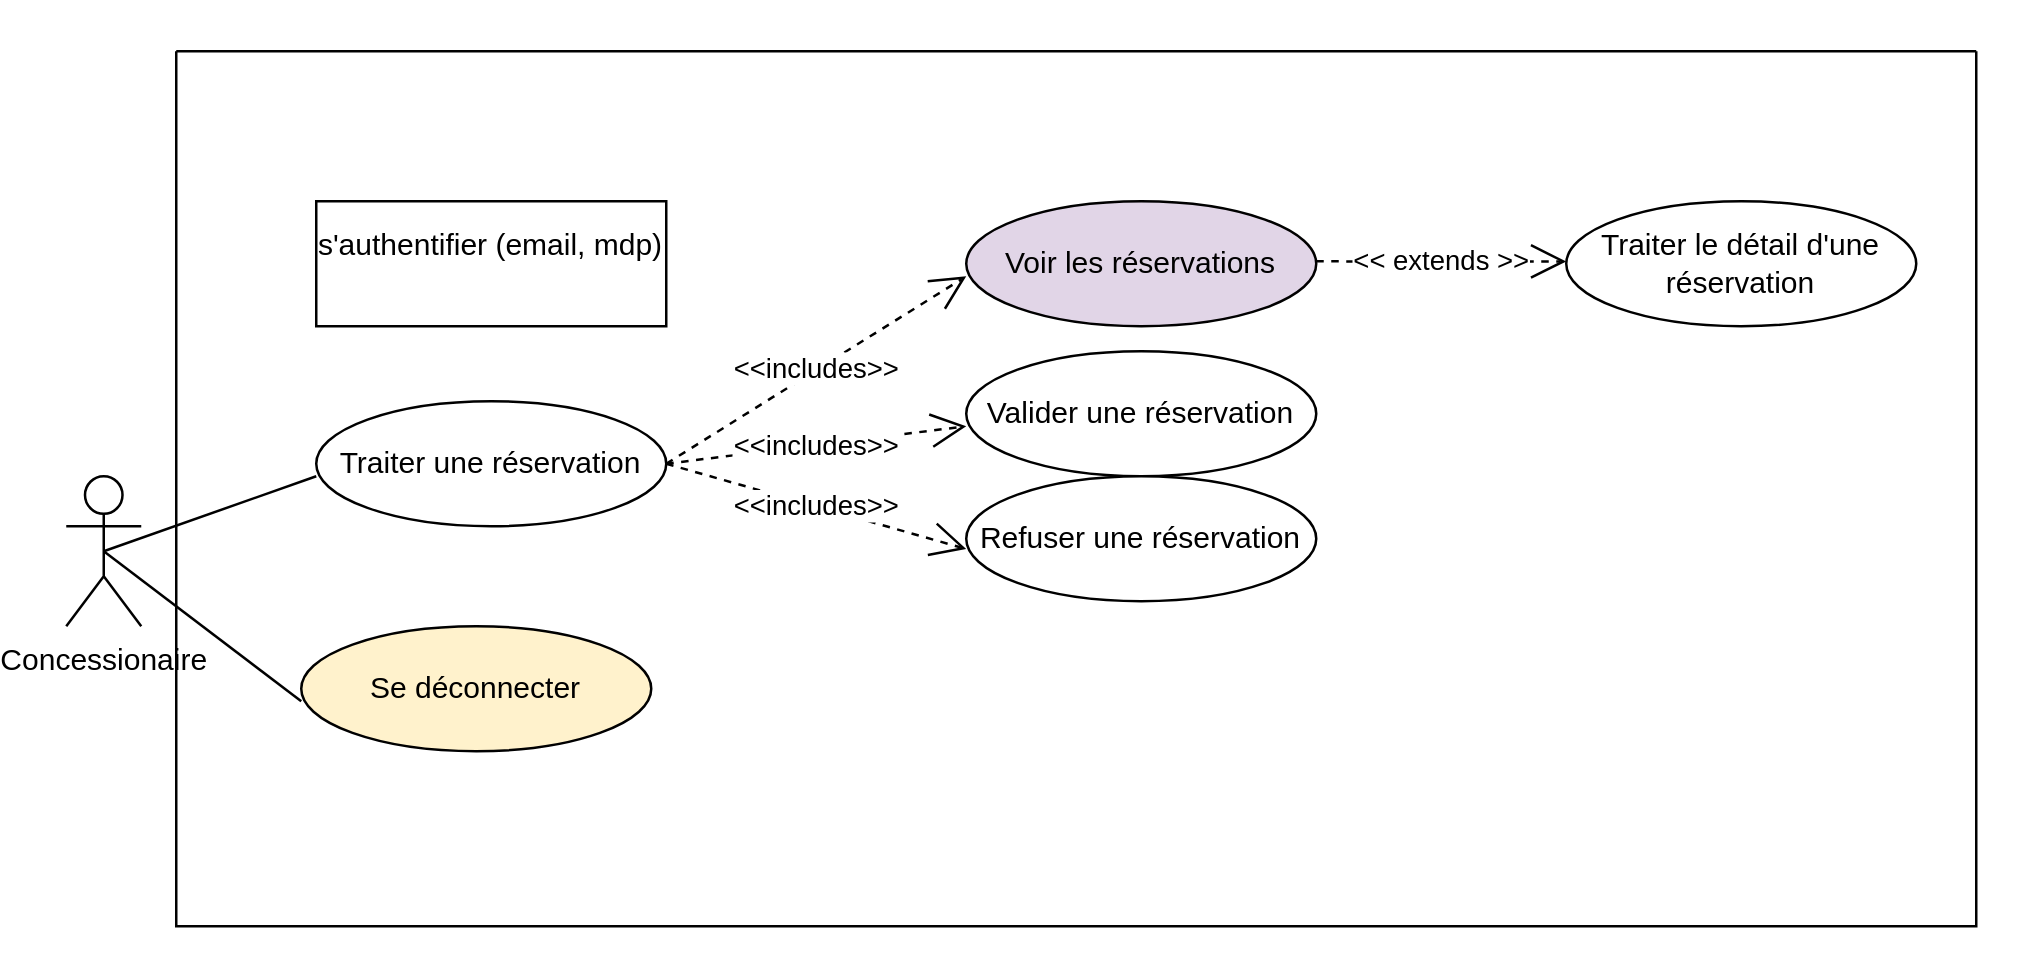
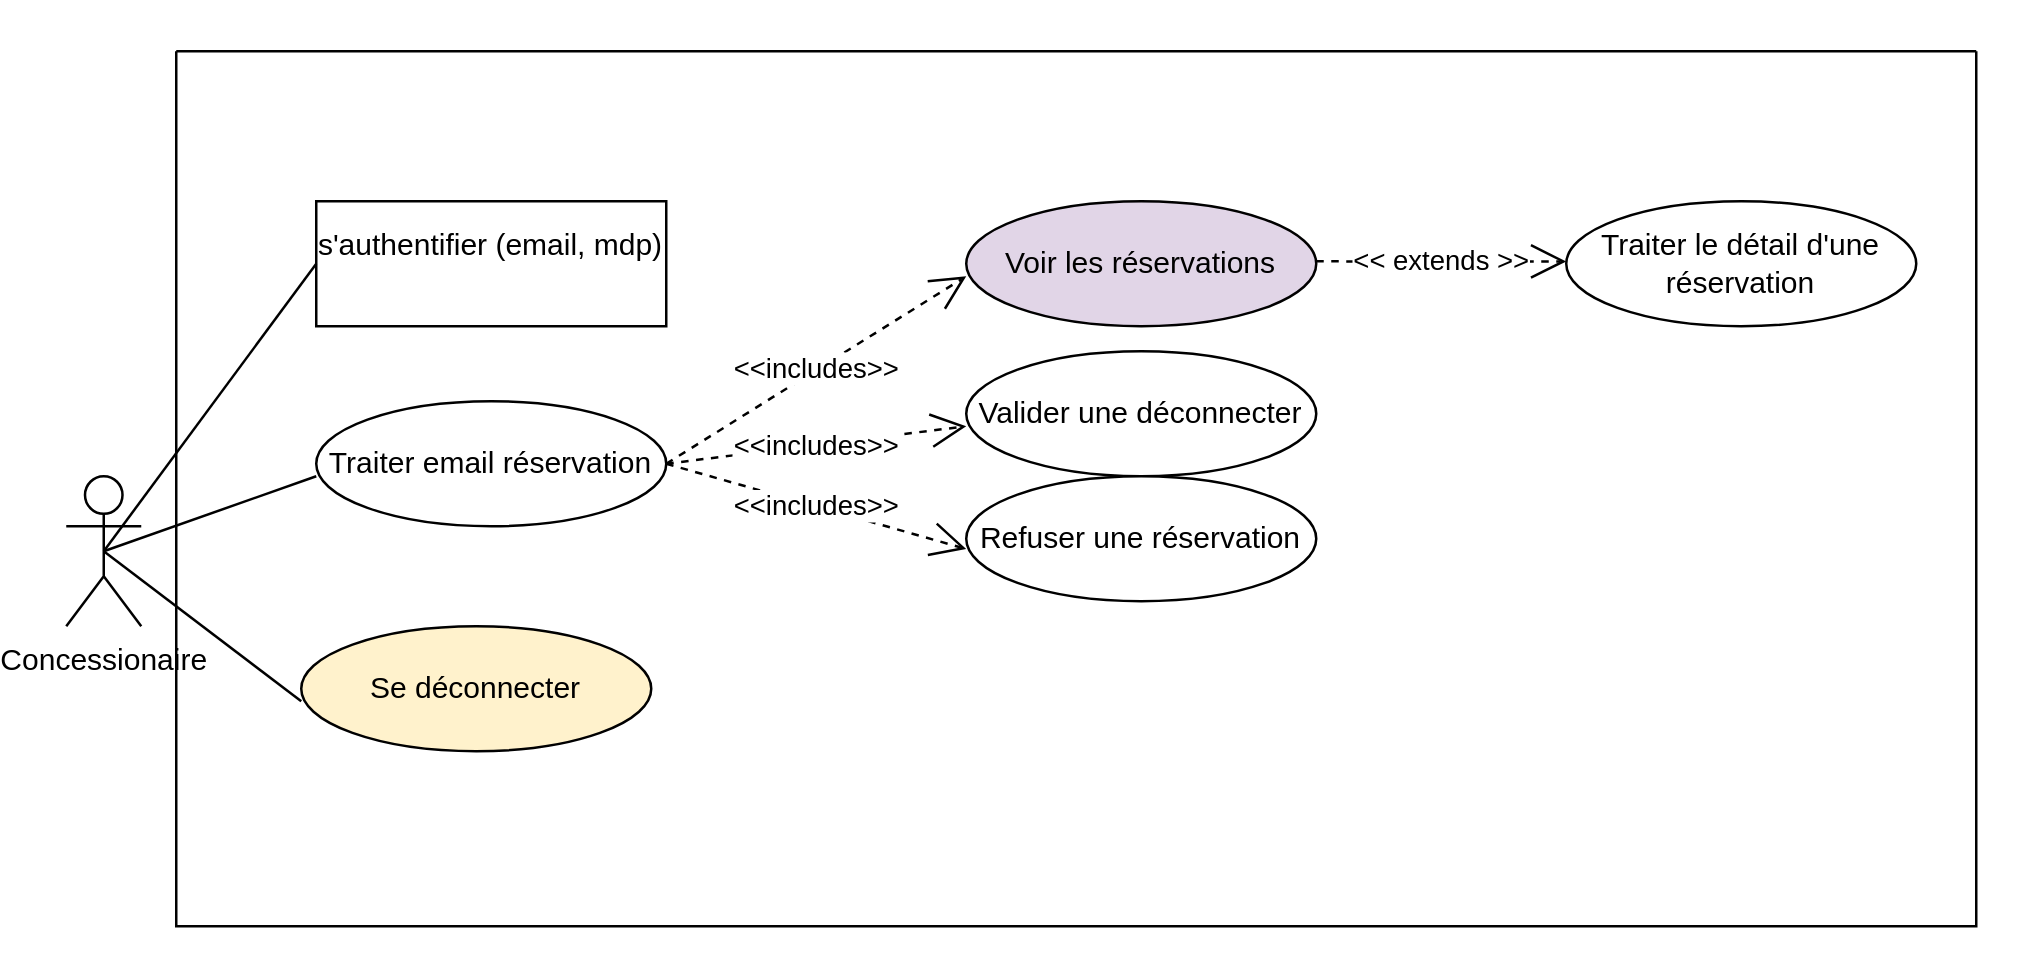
none -> (248, 356)
(1141, 414) -> (1141, 414)
(491, 464) -> (491, 464)
